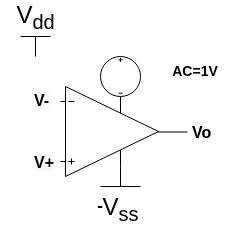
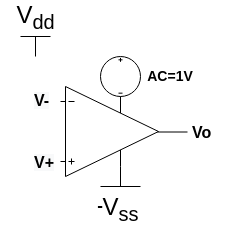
(196, 63) -> (171, 68)
